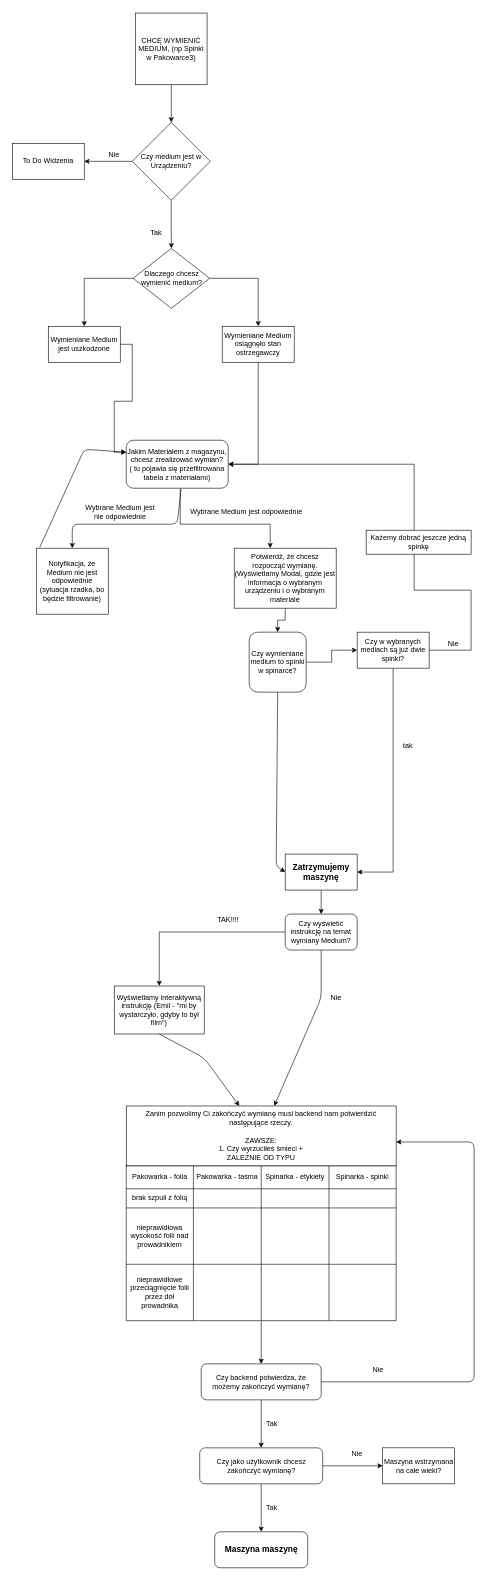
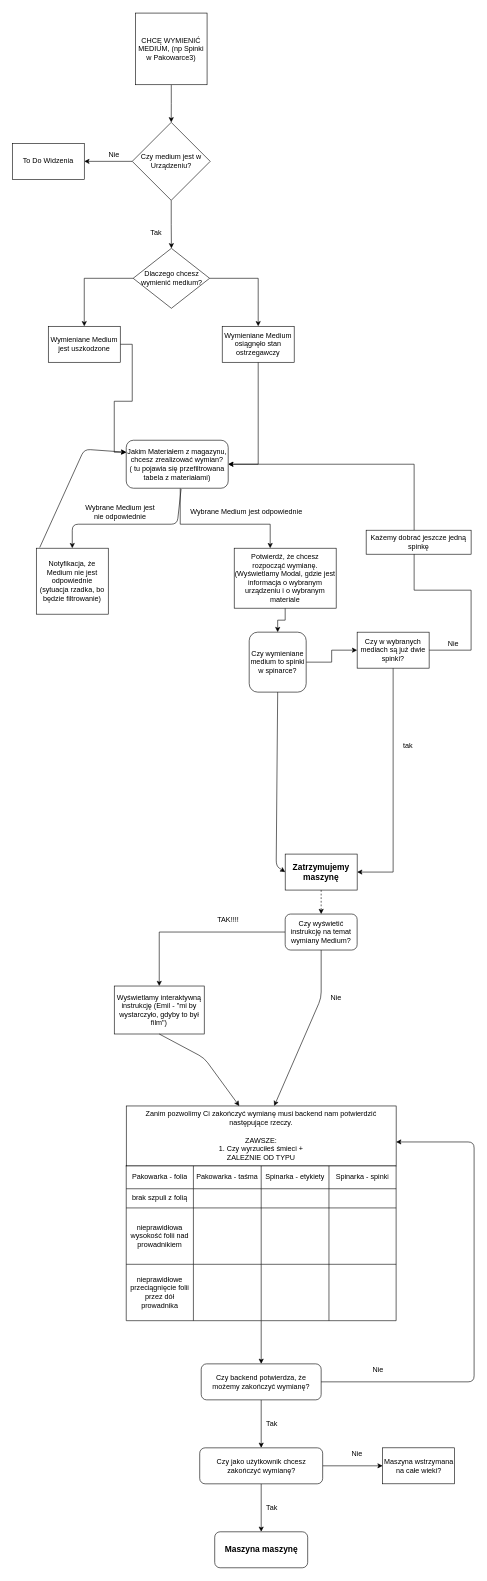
(321, 899) -> (321, 899)
